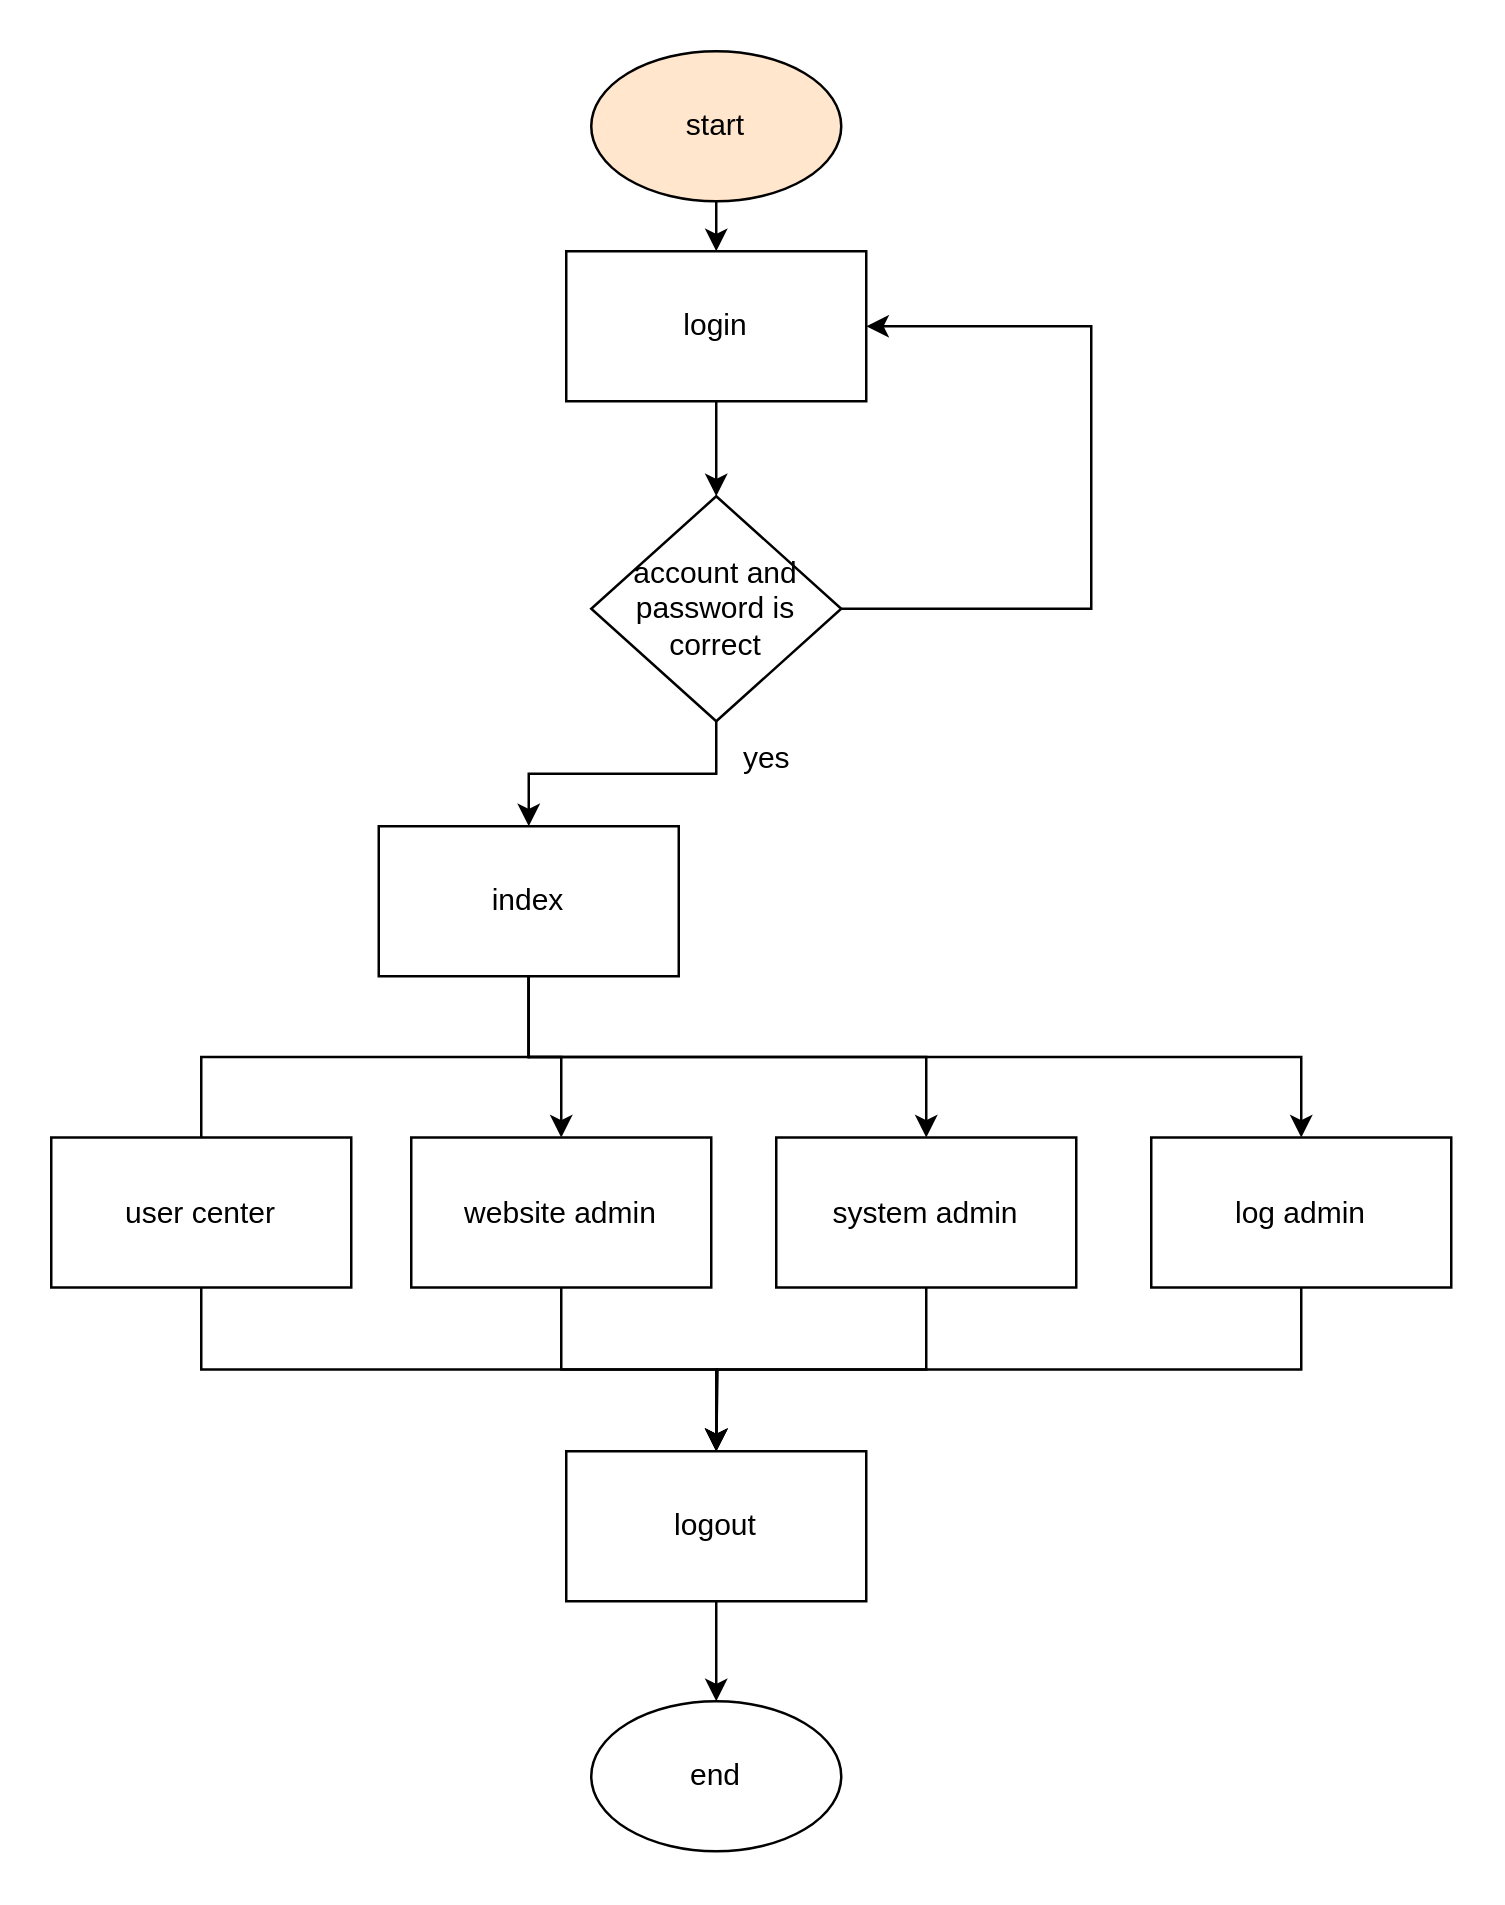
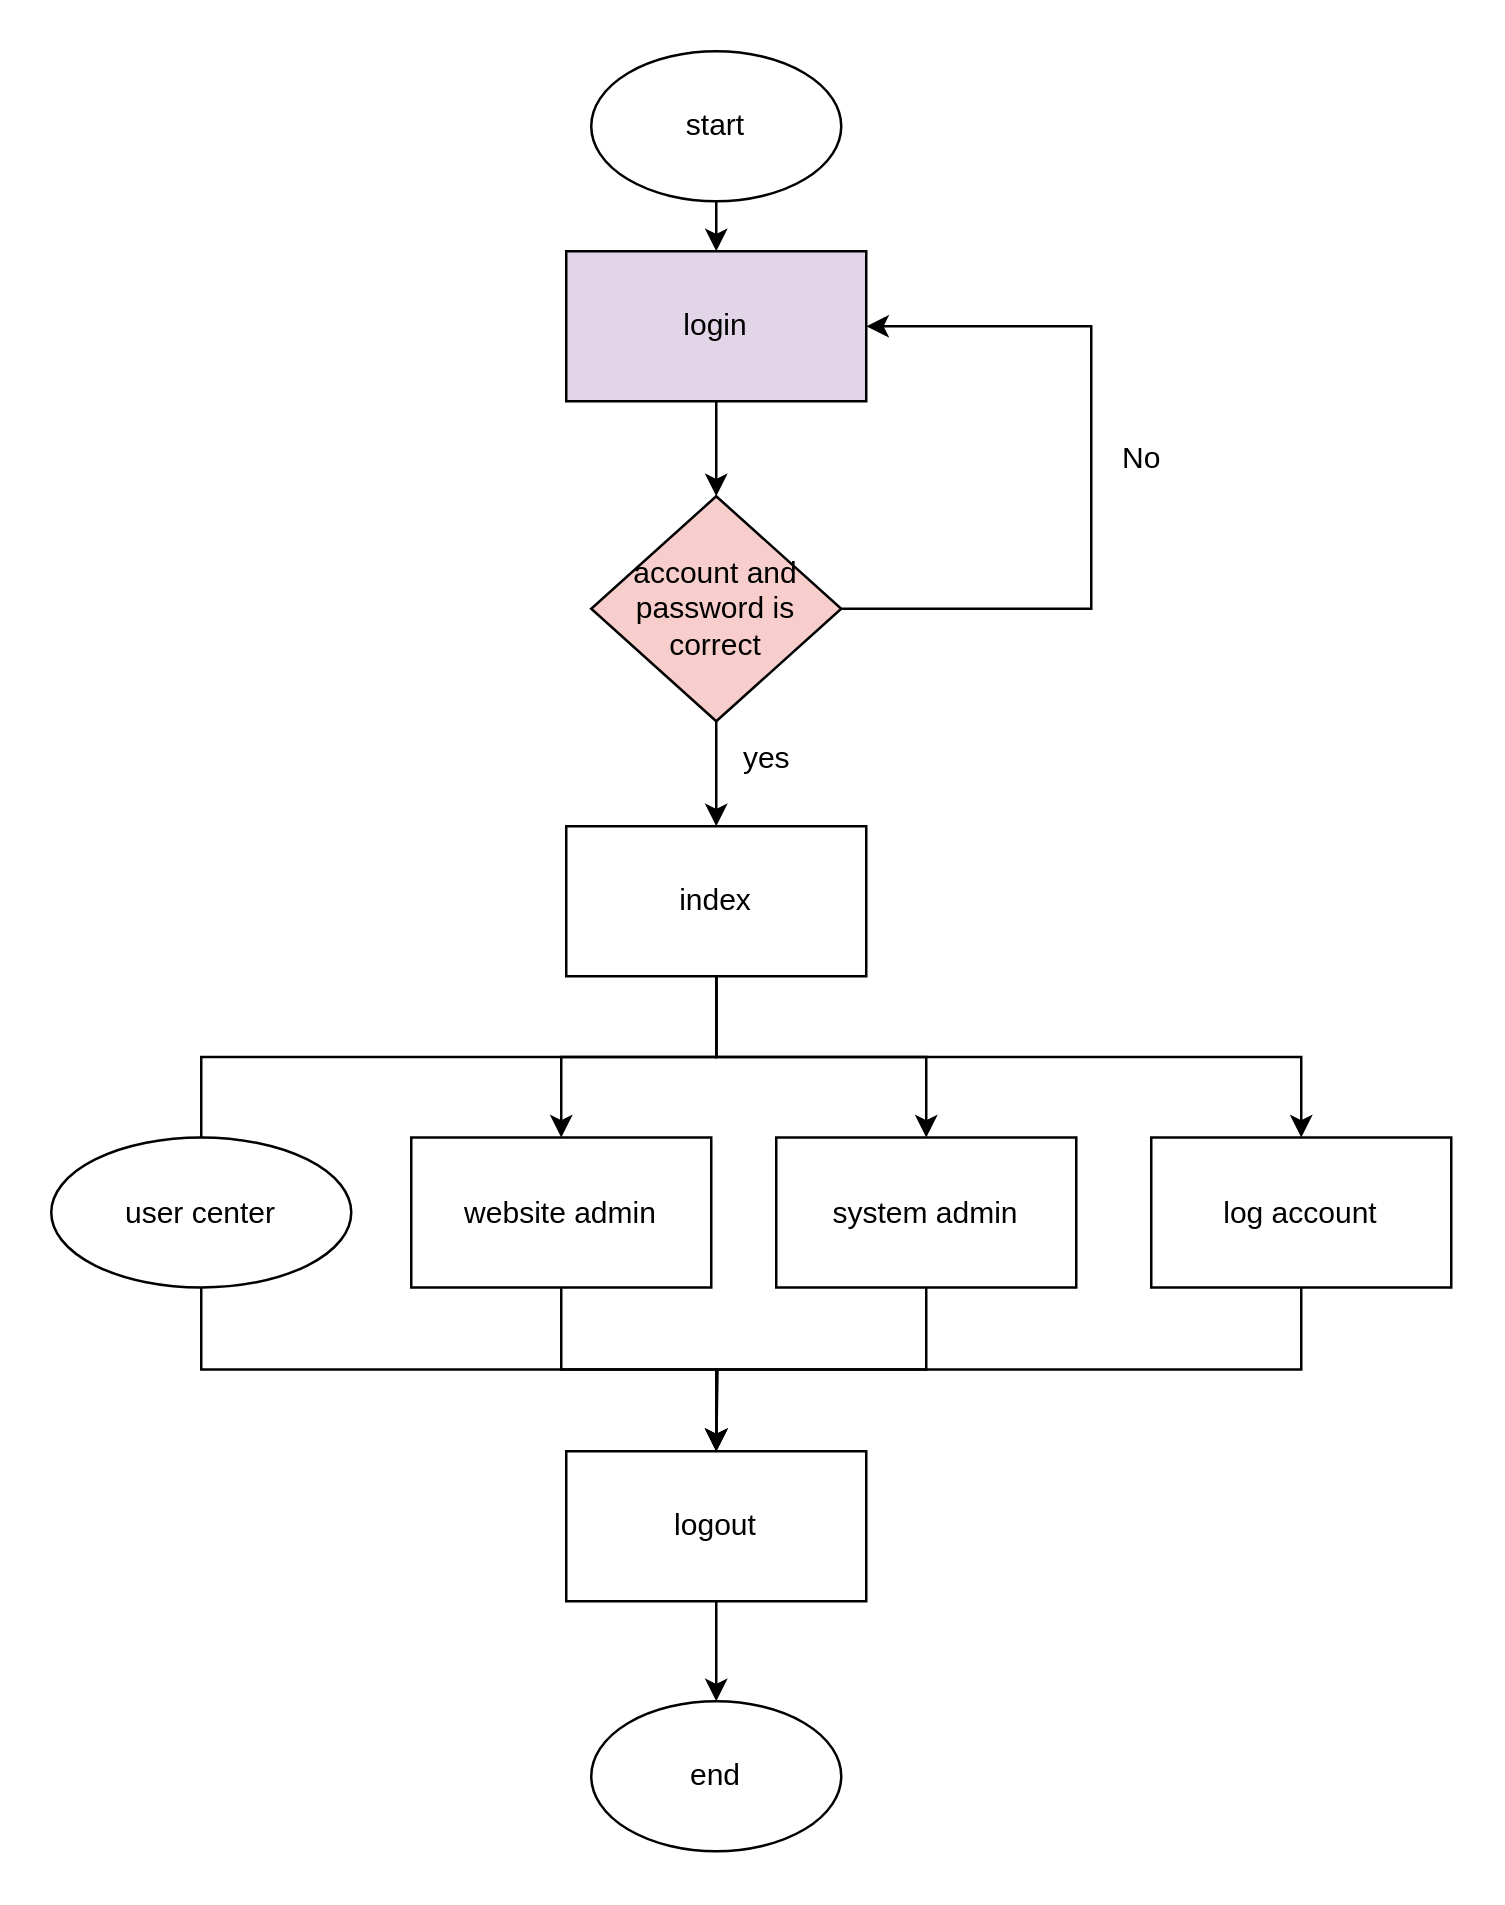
(716, 126) -> (716, 126)
(716, 326) -> (716, 326)
none -> (1141, 459)
(716, 609) -> (716, 609)
(529, 901) -> (716, 901)
(201, 1213) -> (201, 1213)
(1301, 1214) -> (1301, 1214)
